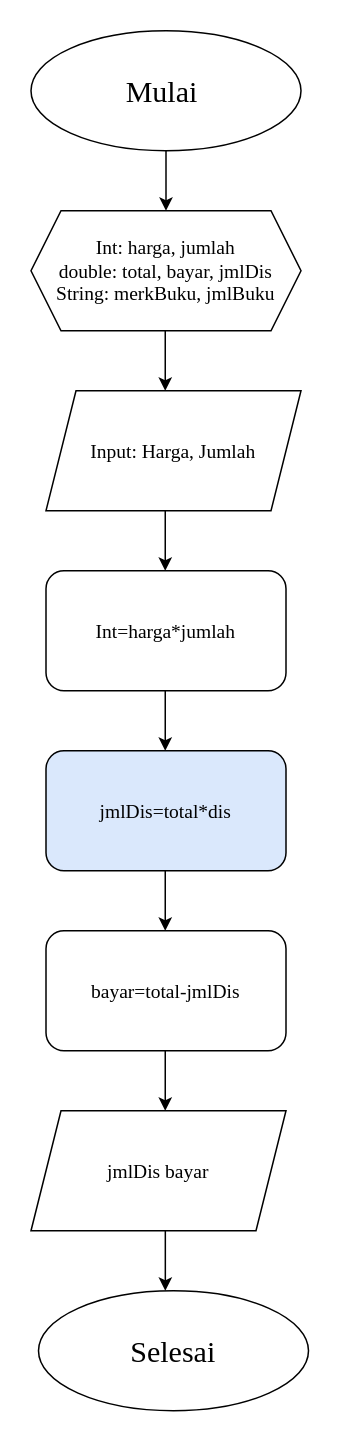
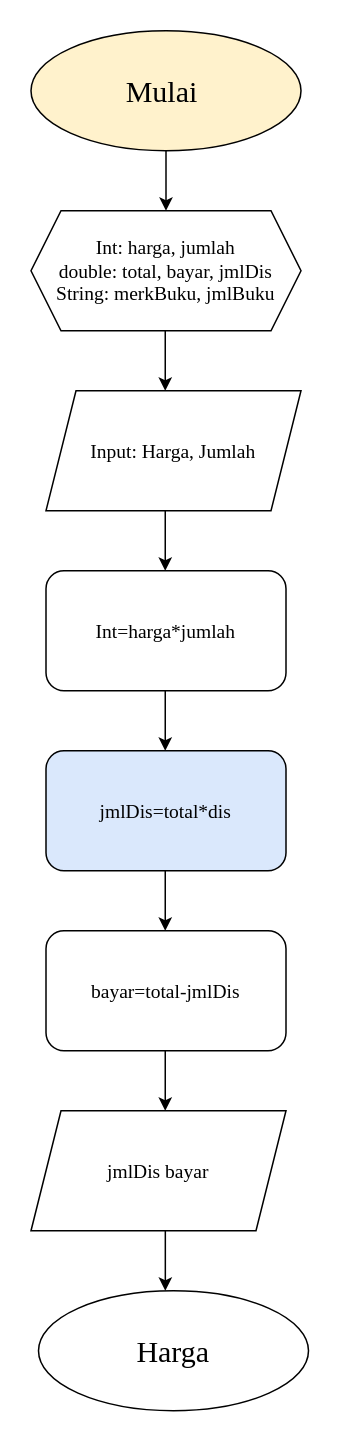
(166, 91) -> (166, 91)
(173, 1351) -> (173, 1351)
